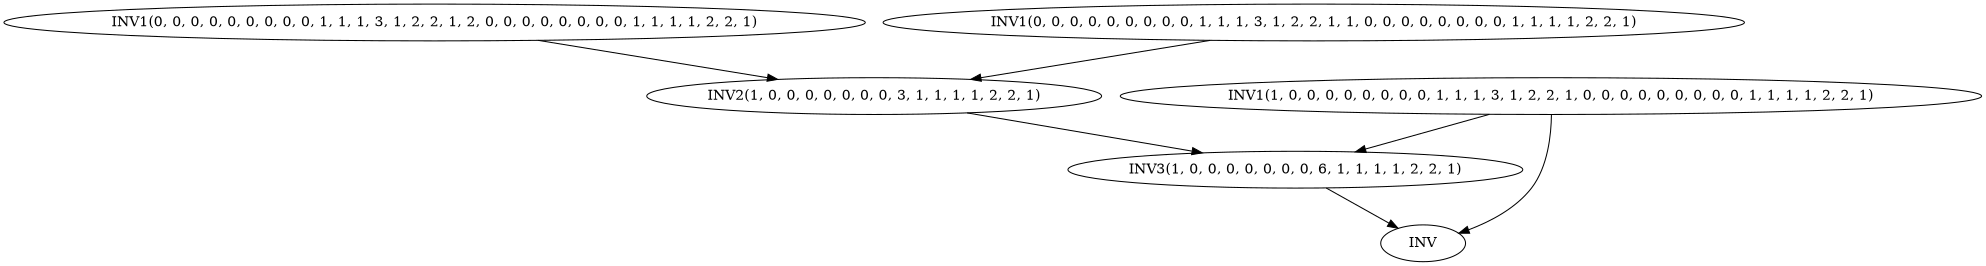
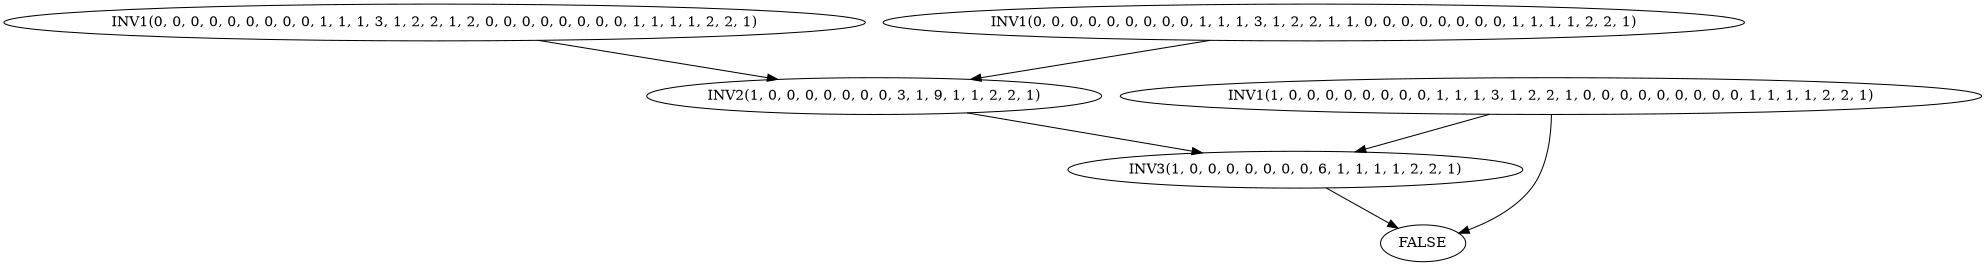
(874, 96) -> (874, 96)
(1423, 243) -> (1423, 243)
